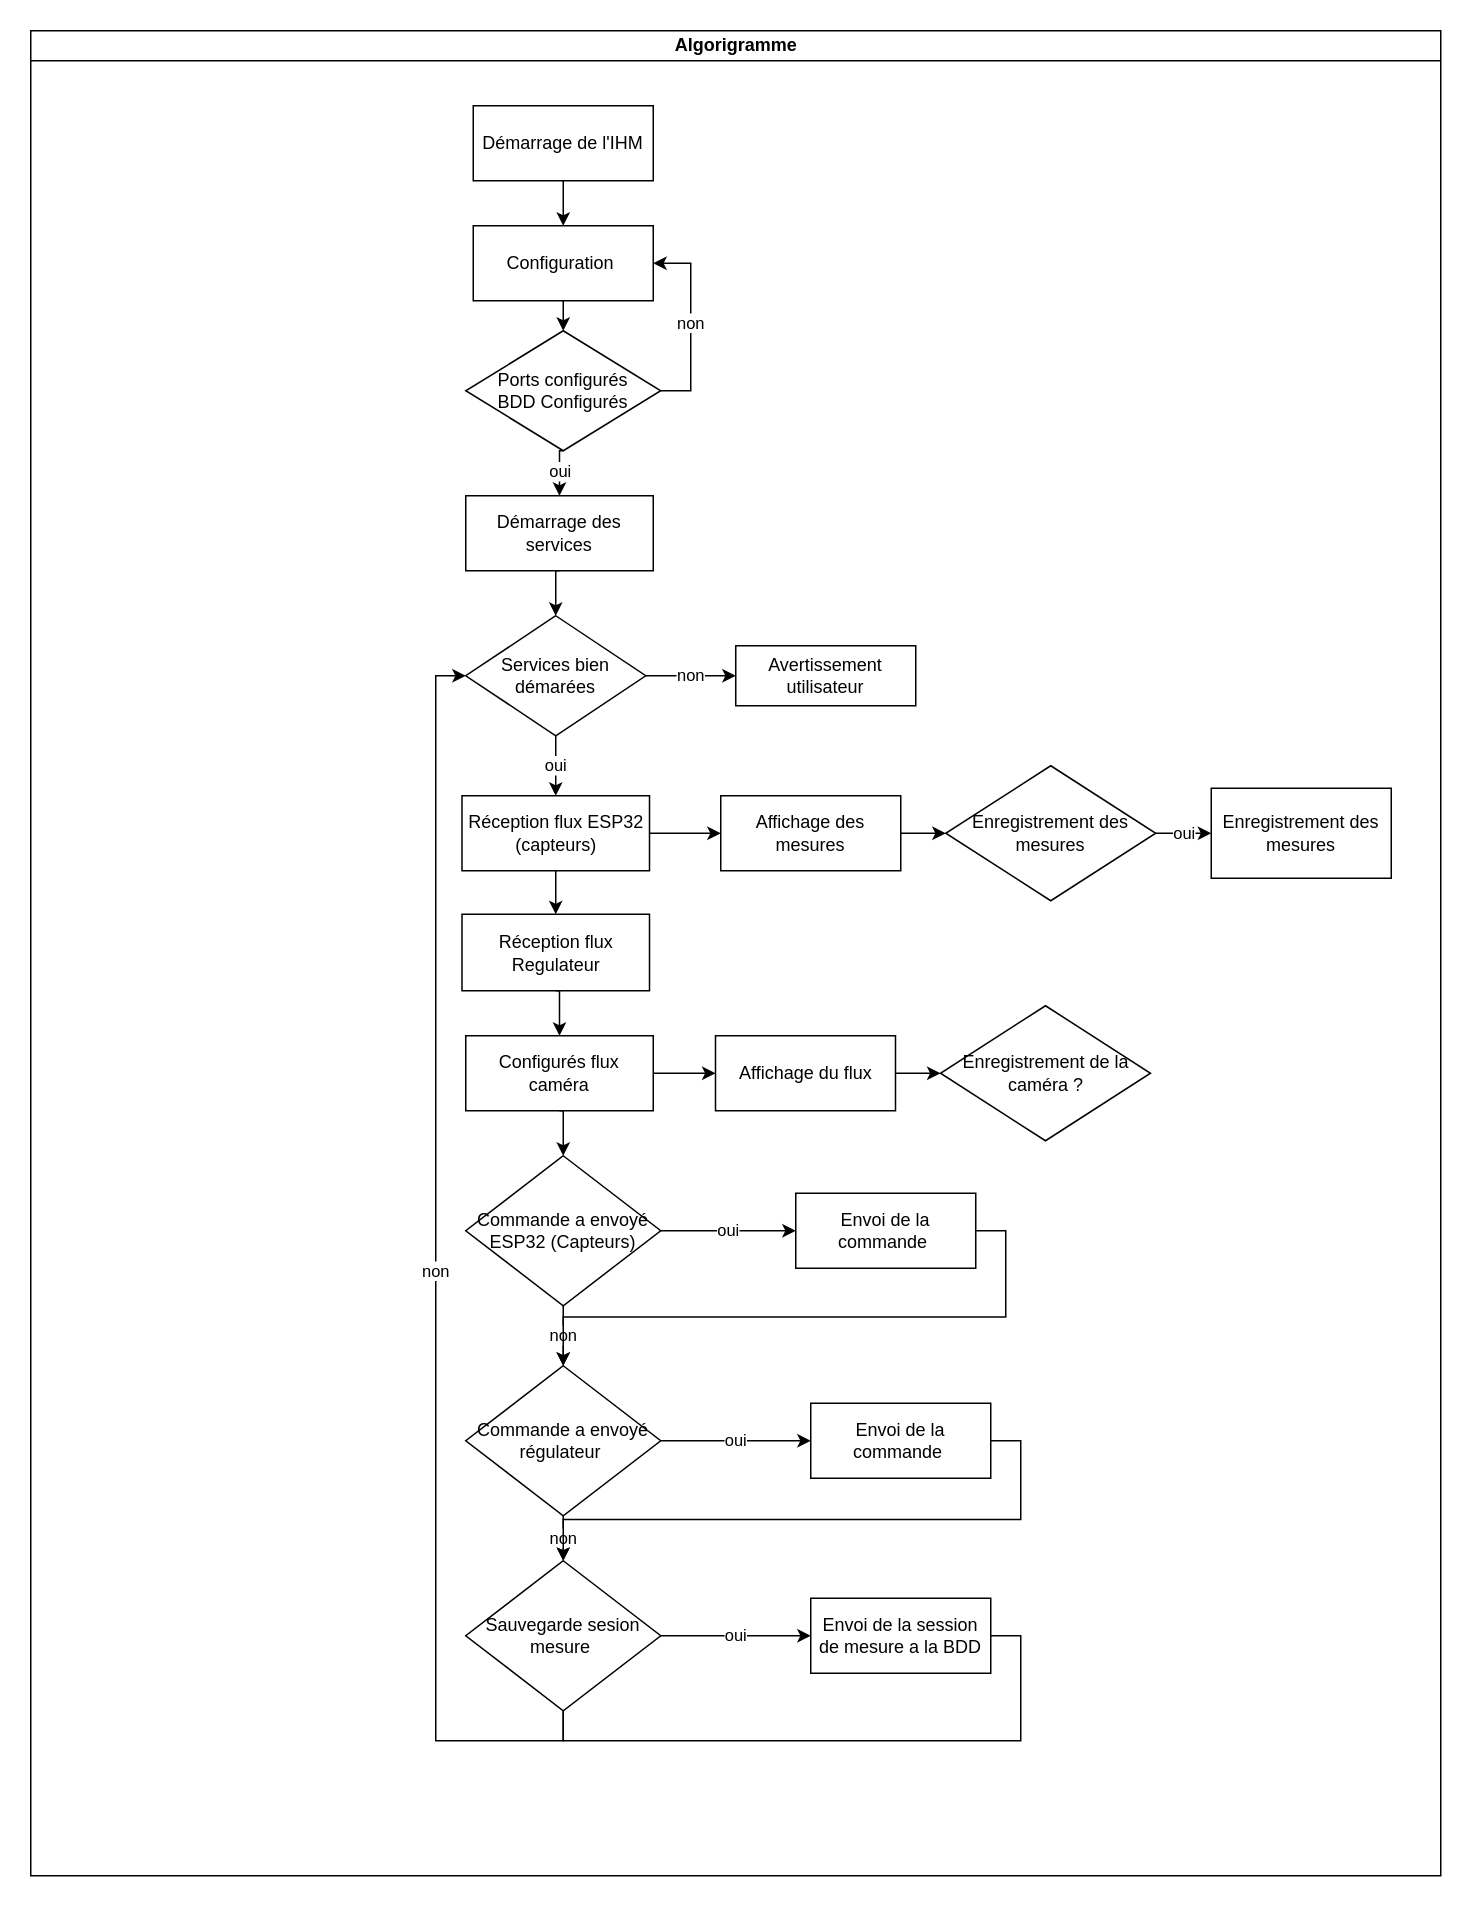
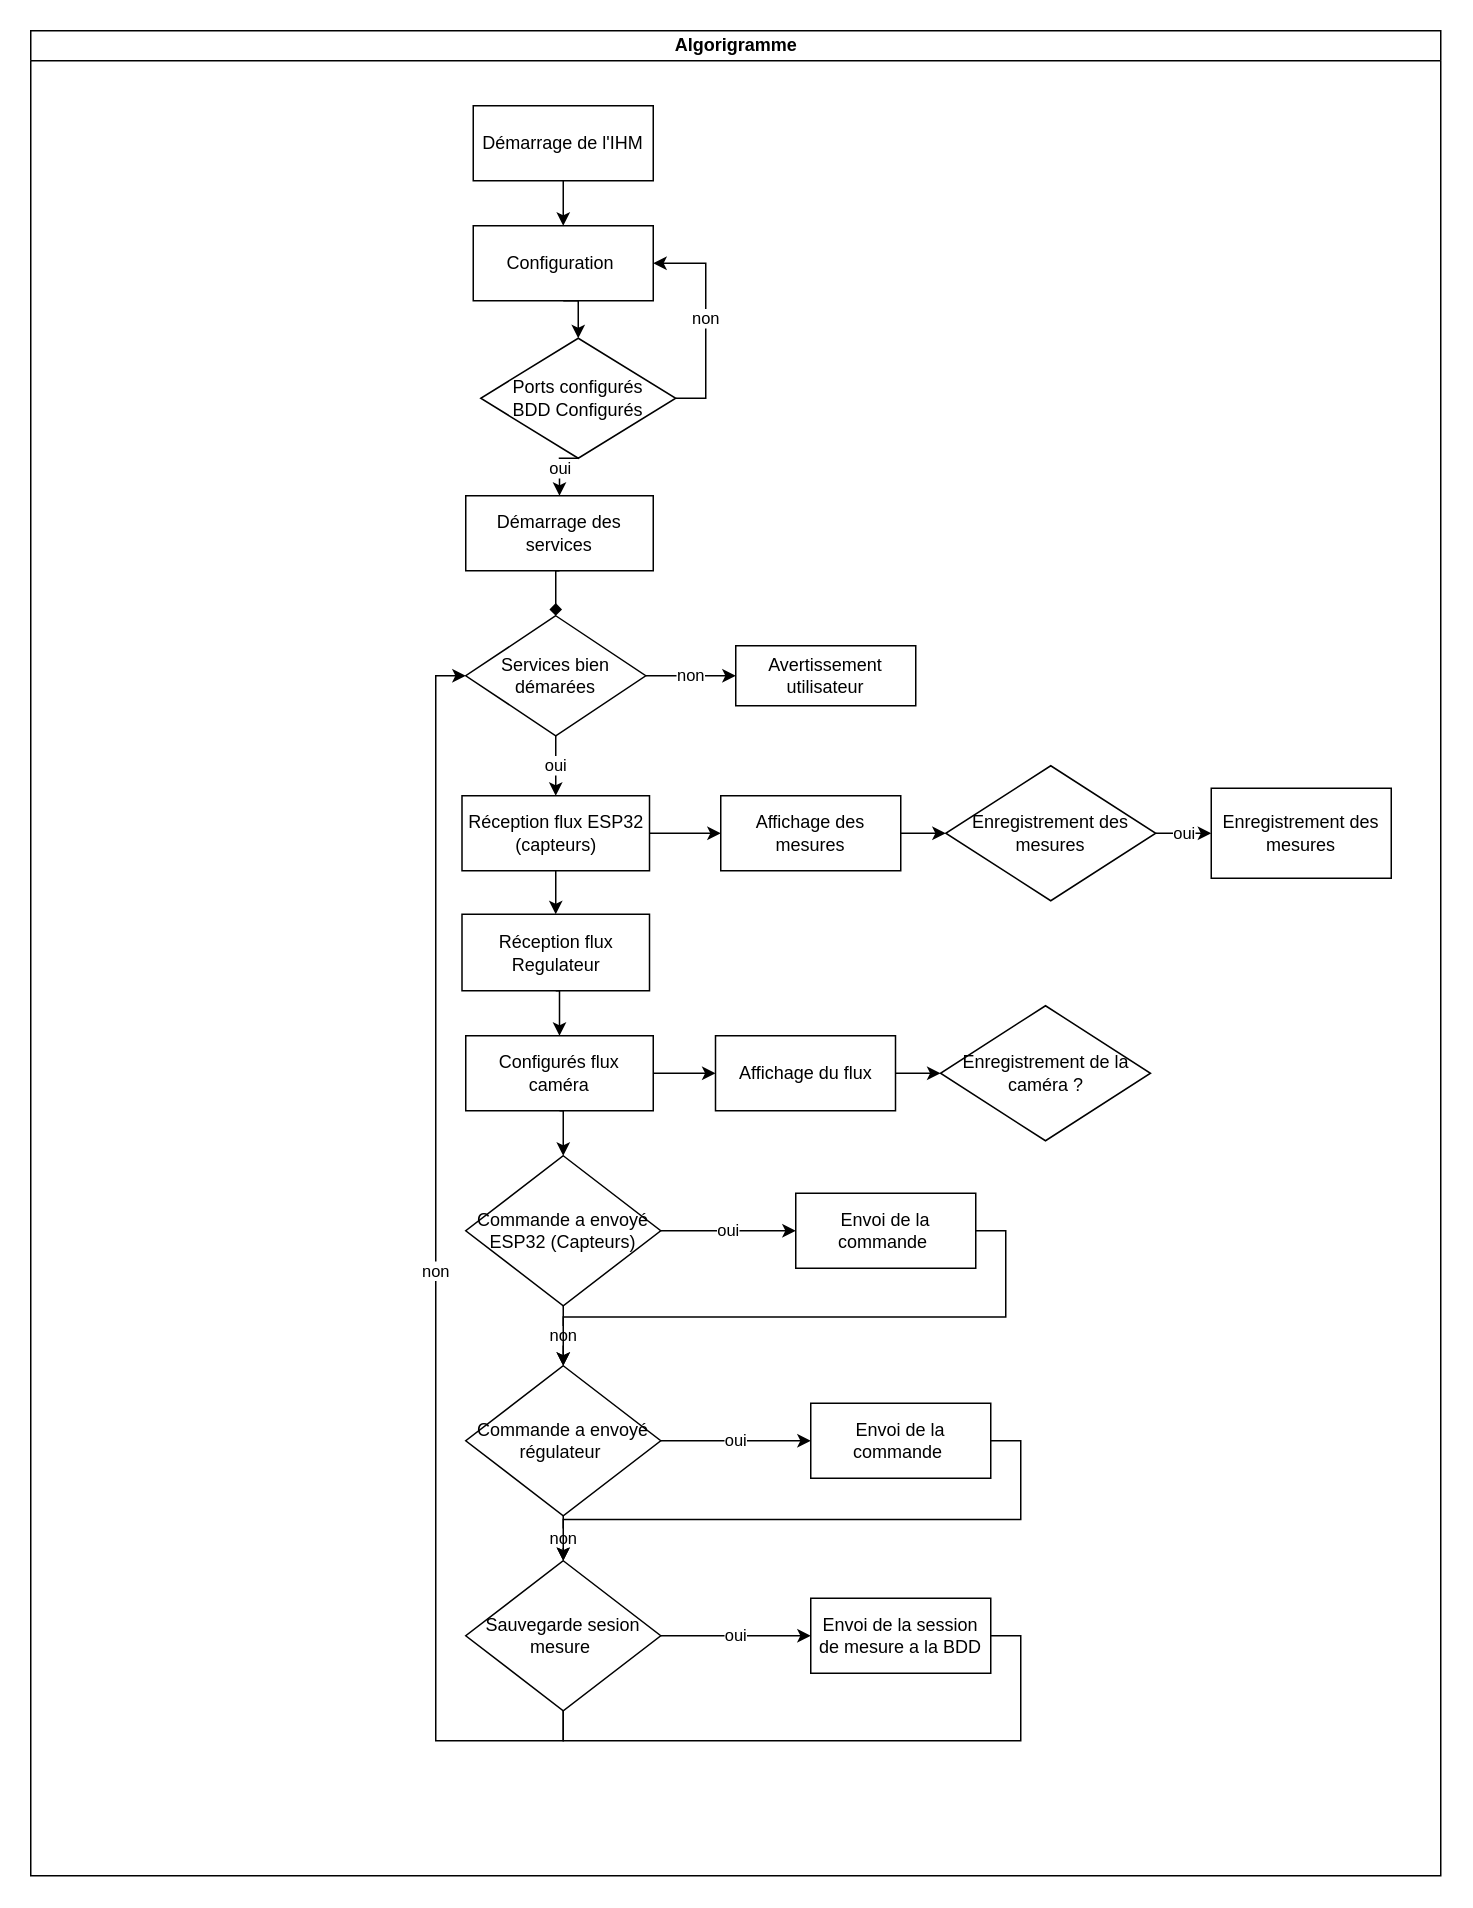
(563, 391) -> (578, 398)
(556, 604) -> (556, 603)
